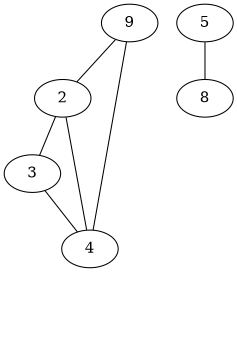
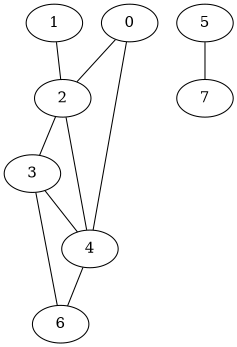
none -> (54, 23)
(130, 23) -> (130, 23)
(205, 98) -> (205, 98)
none -> (61, 324)
